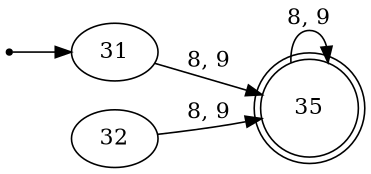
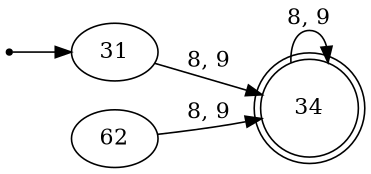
(309, 108) -> (309, 108)
(115, 139) -> (115, 139)
